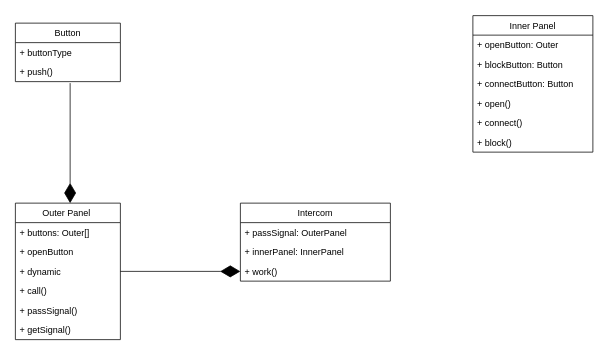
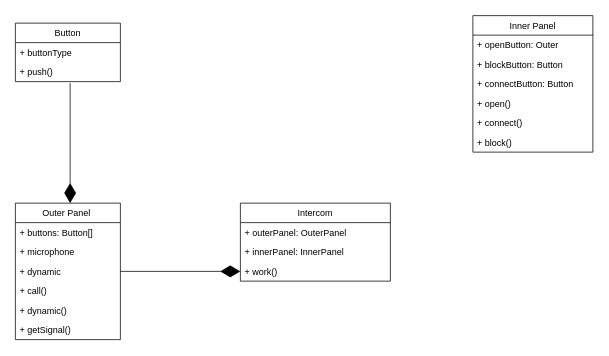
(61, 233) -> (64, 233)
(298, 233) -> (299, 233)
(49, 252) -> (47, 252)
(51, 311) -> (45, 311)
